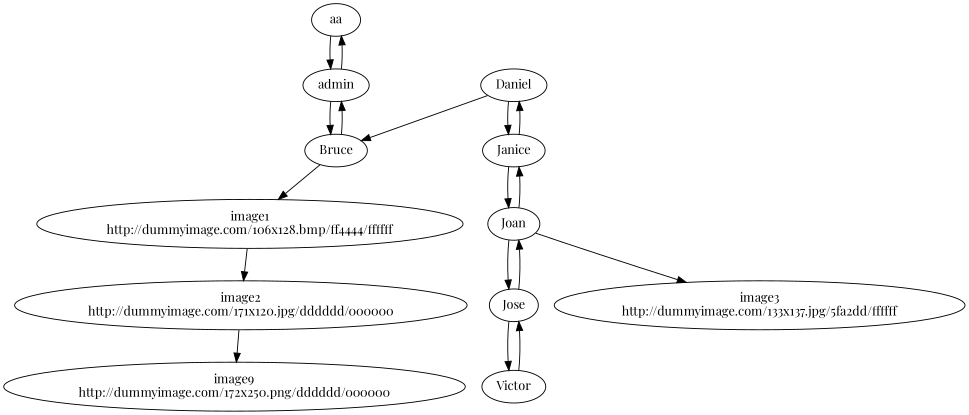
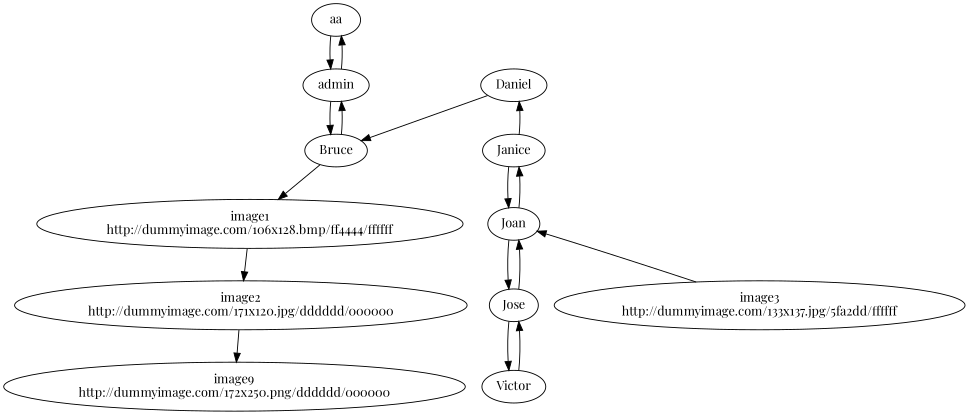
(508, 113) -> none
(606, 257) -> (621, 258)
